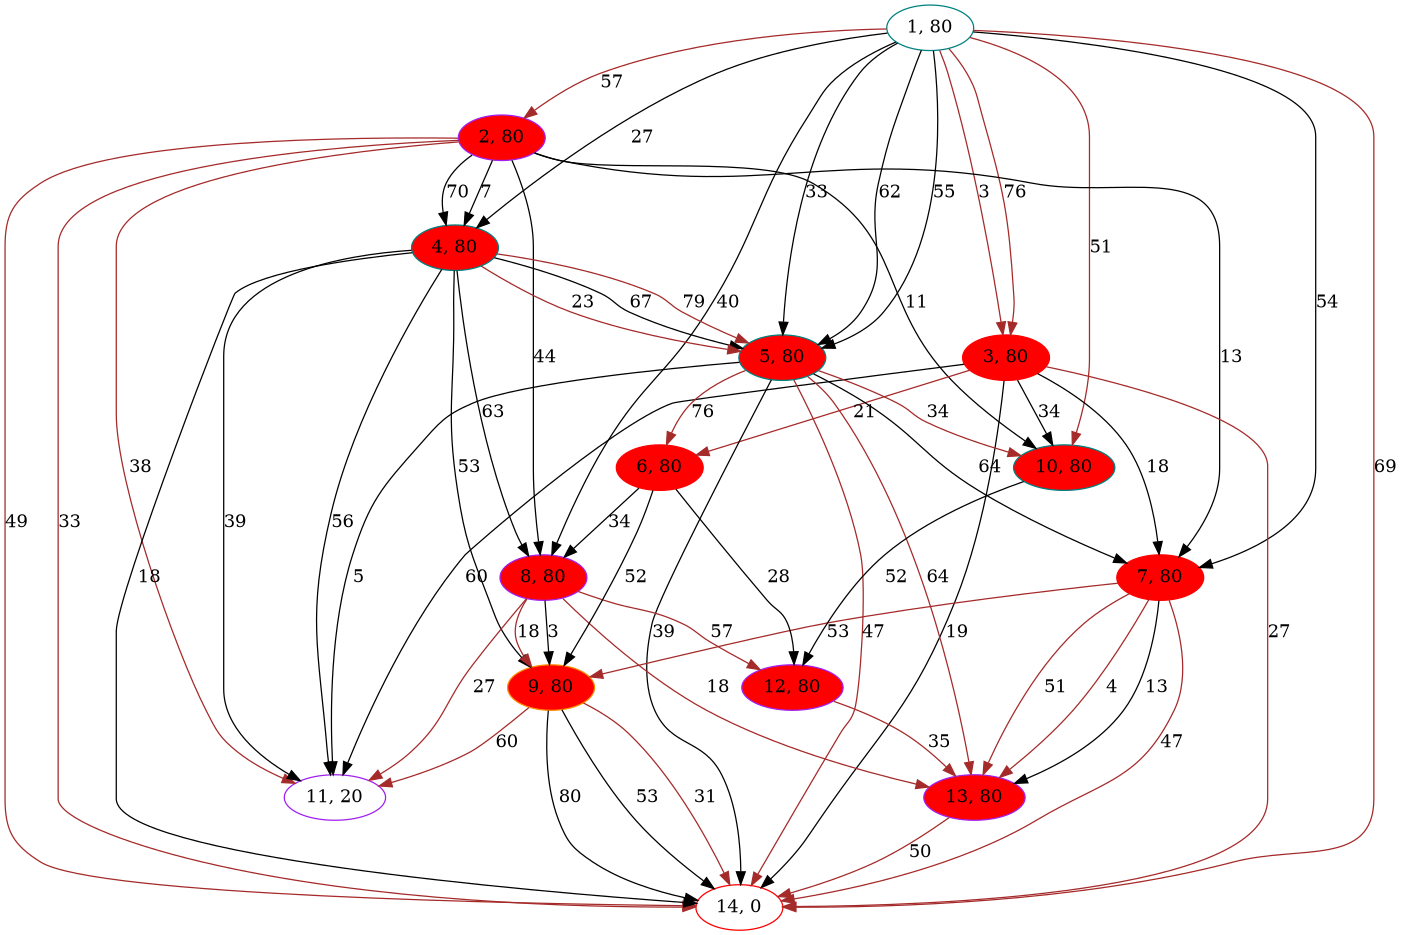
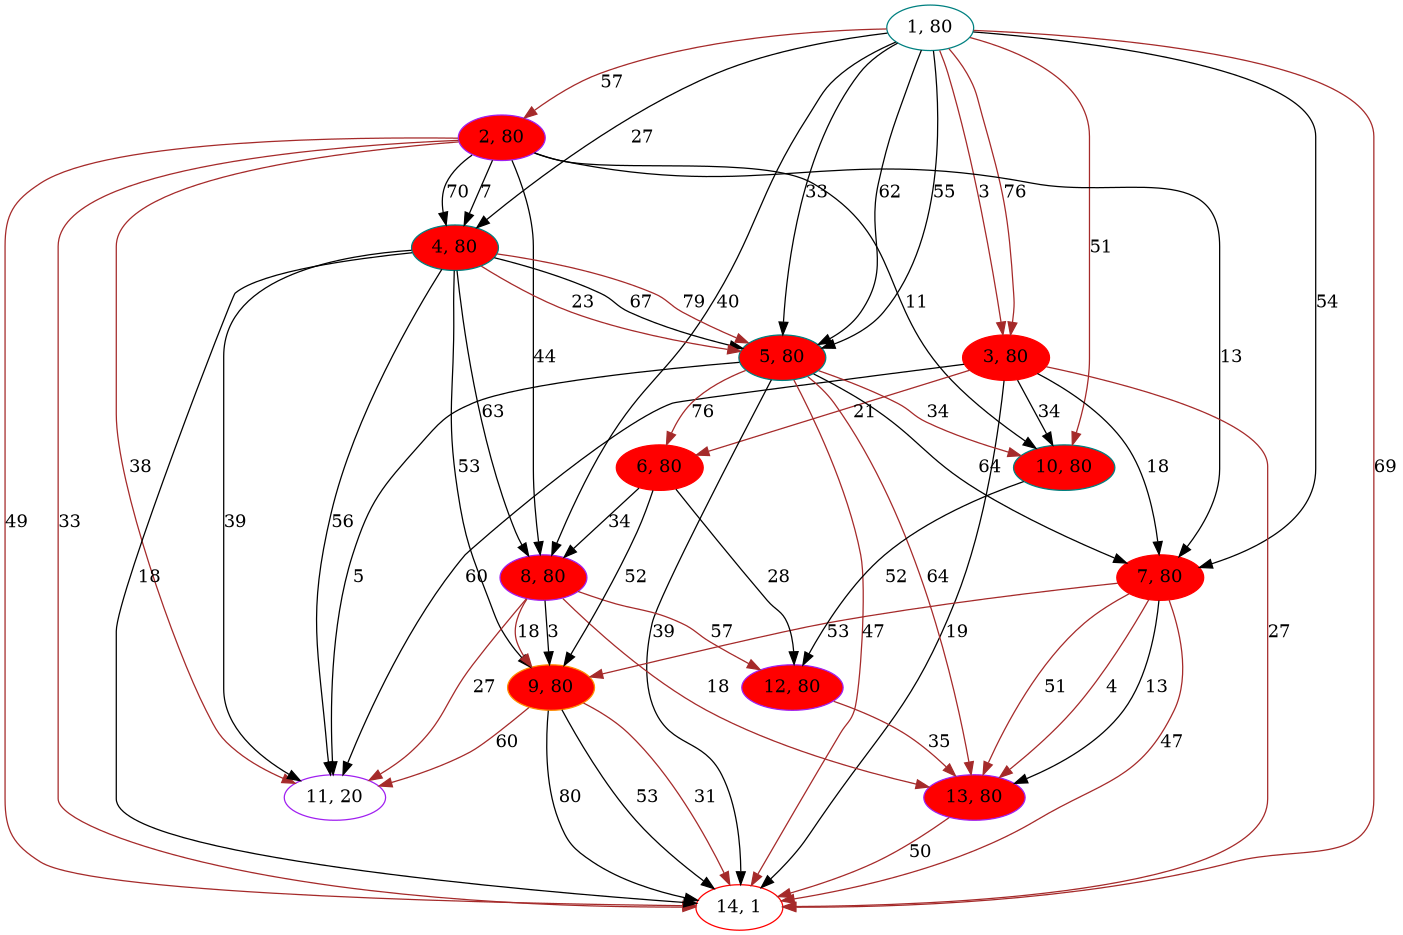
(739, 907) -> (739, 907)
